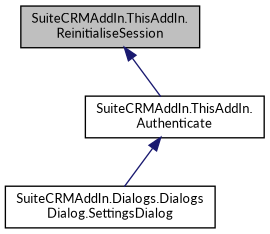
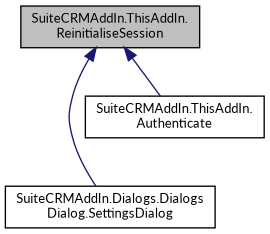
(138, 168) -> (70, 124)
